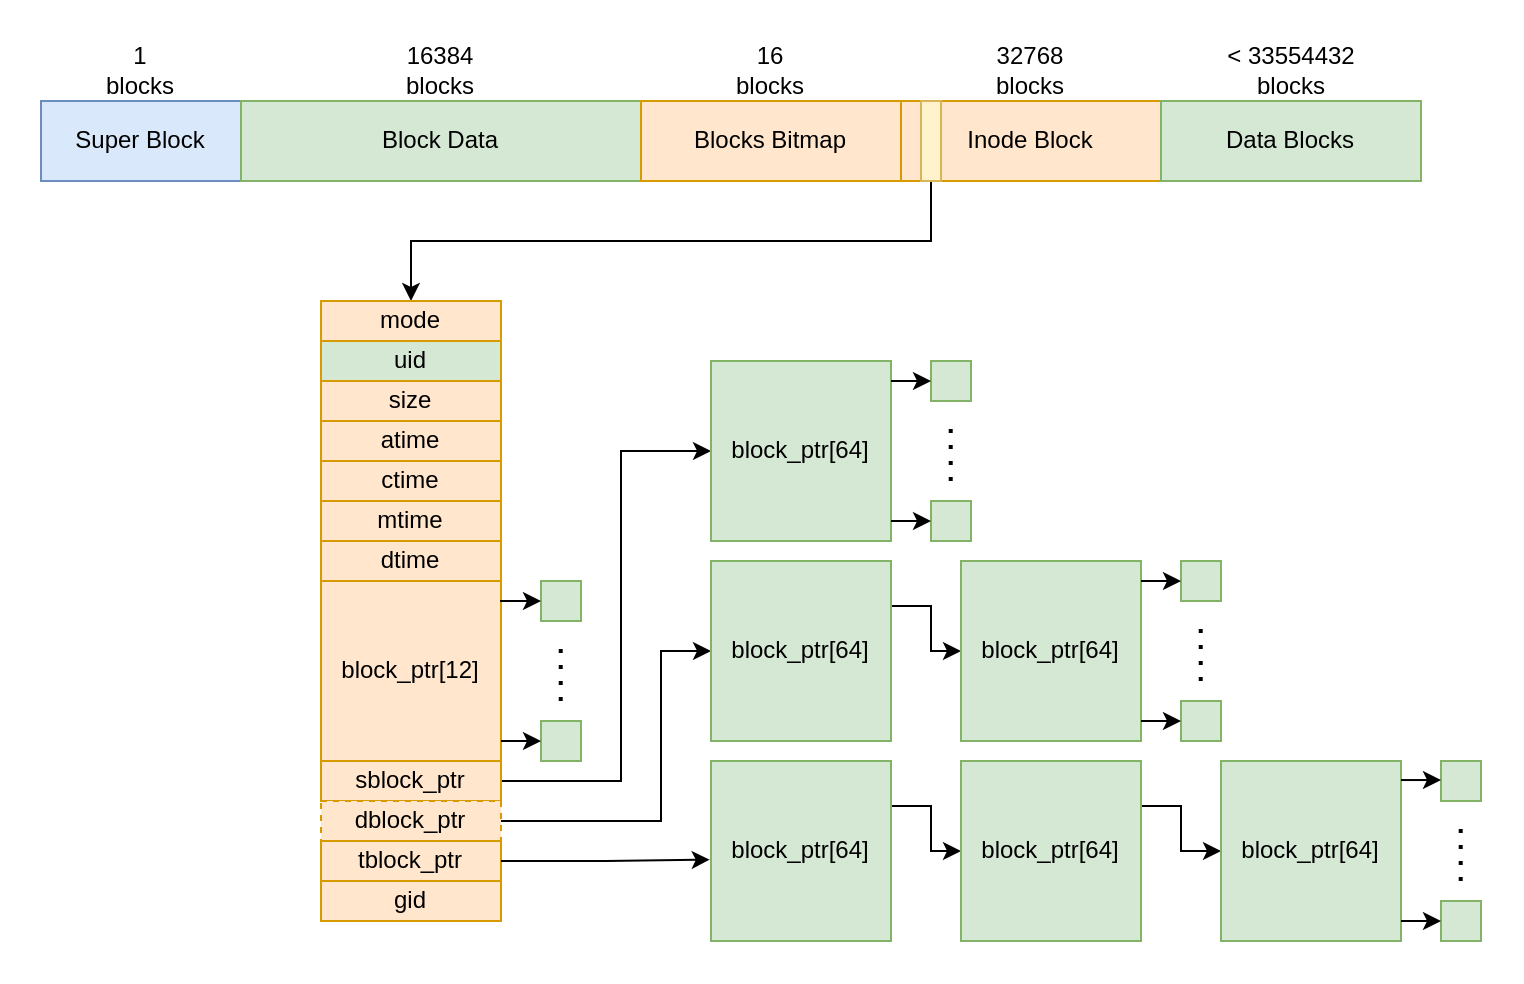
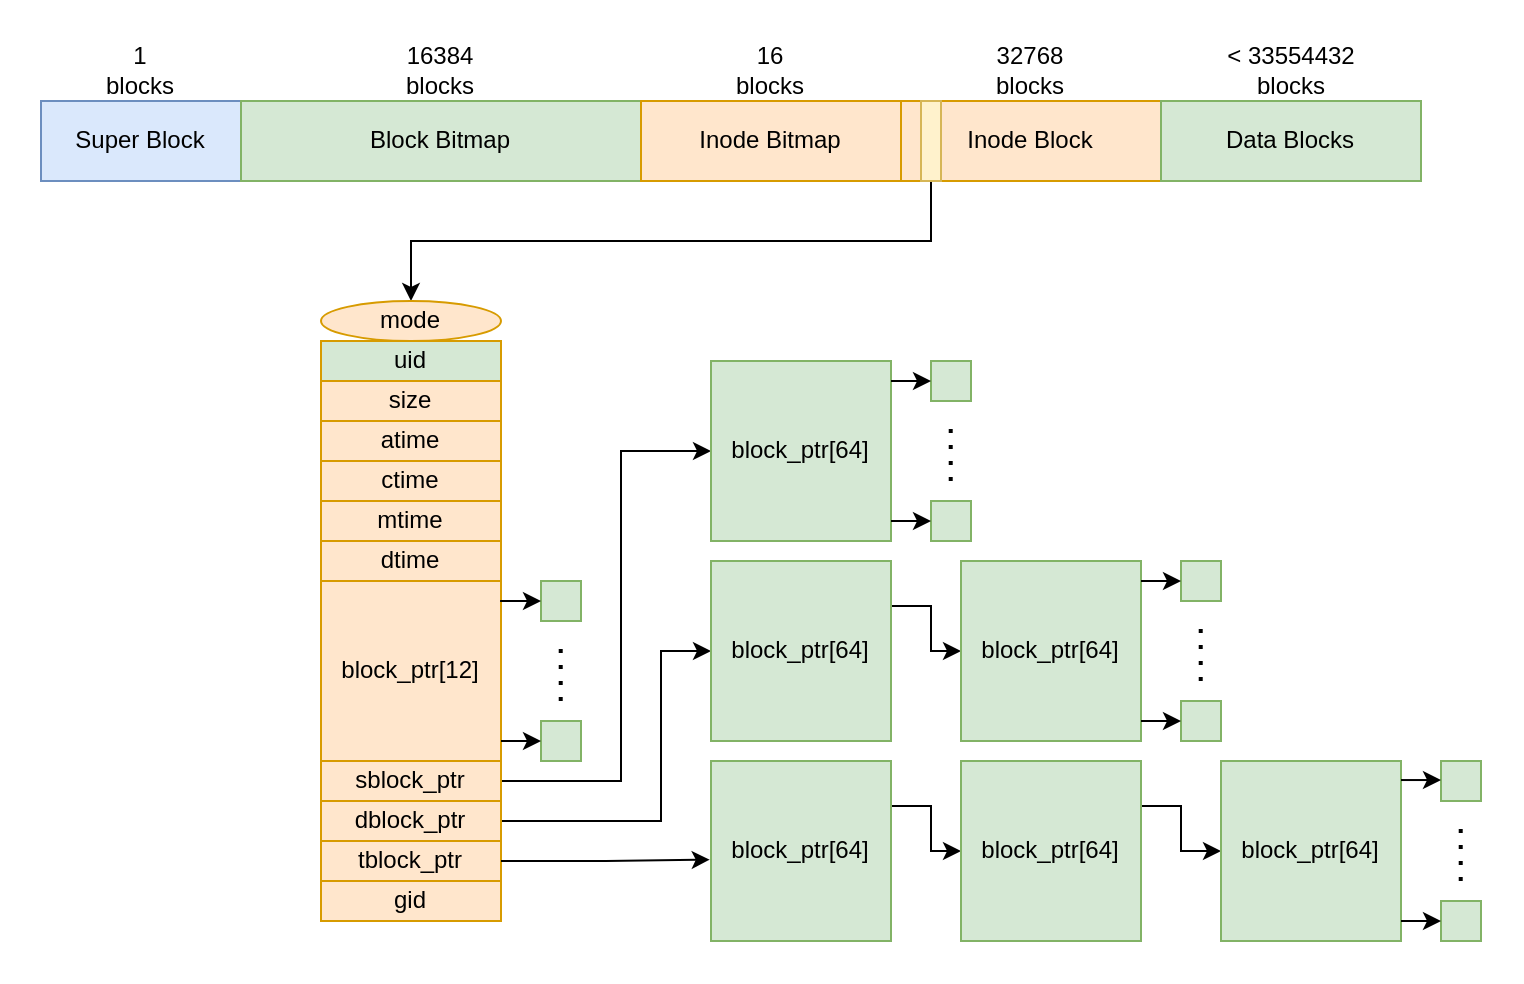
(441, 141) -> (441, 141)
(771, 141) -> (771, 141)
(411, 321) -> (411, 321)
(411, 821) -> (411, 821)
